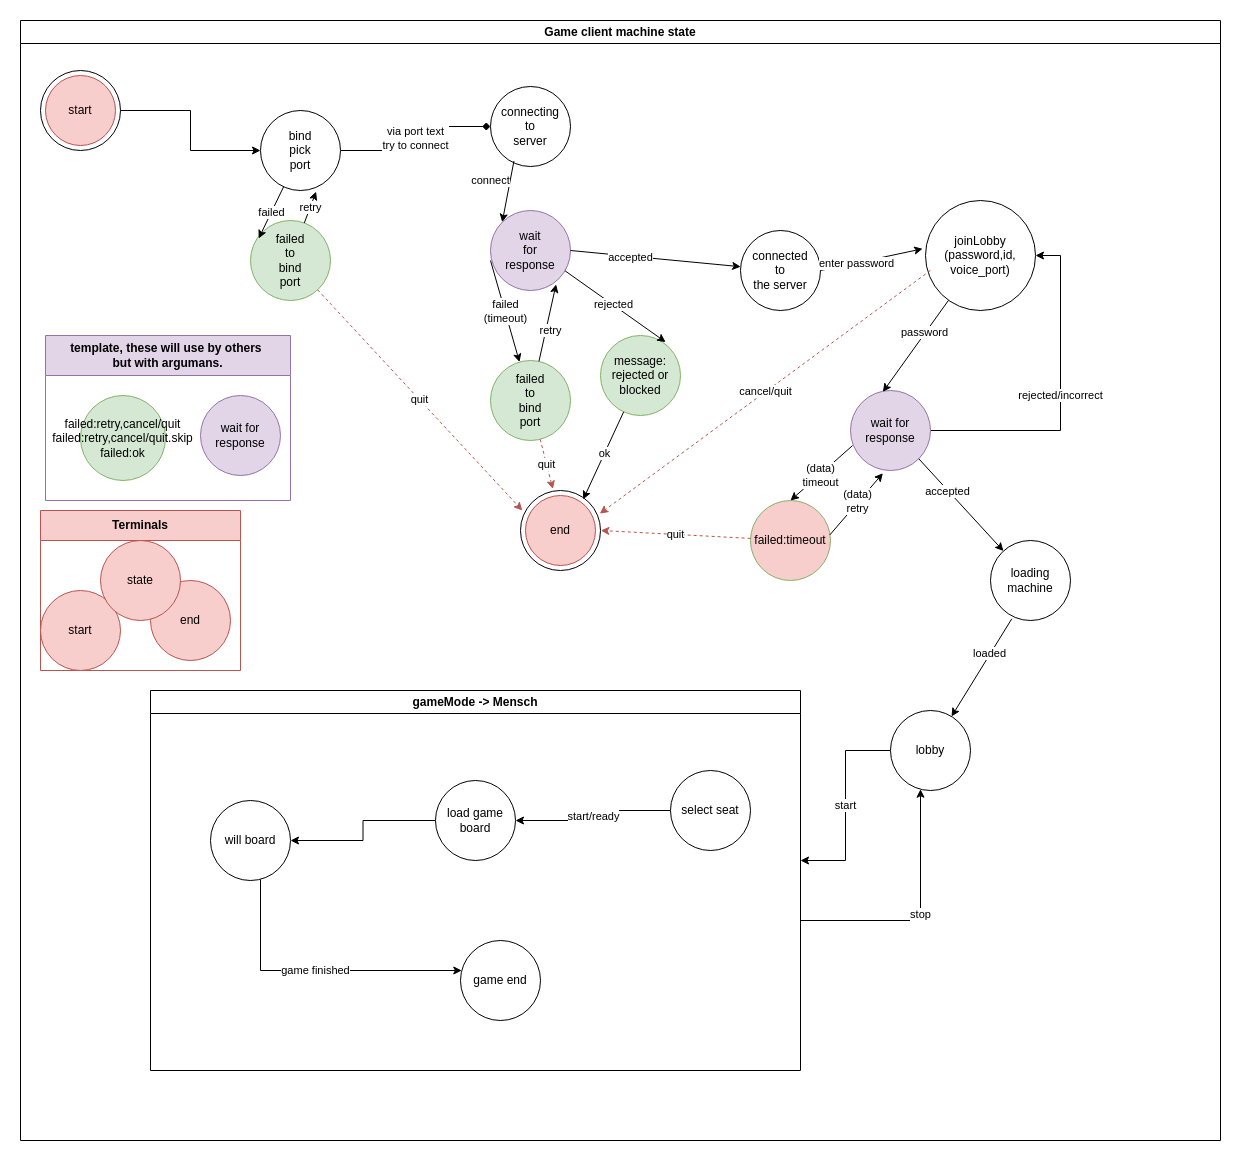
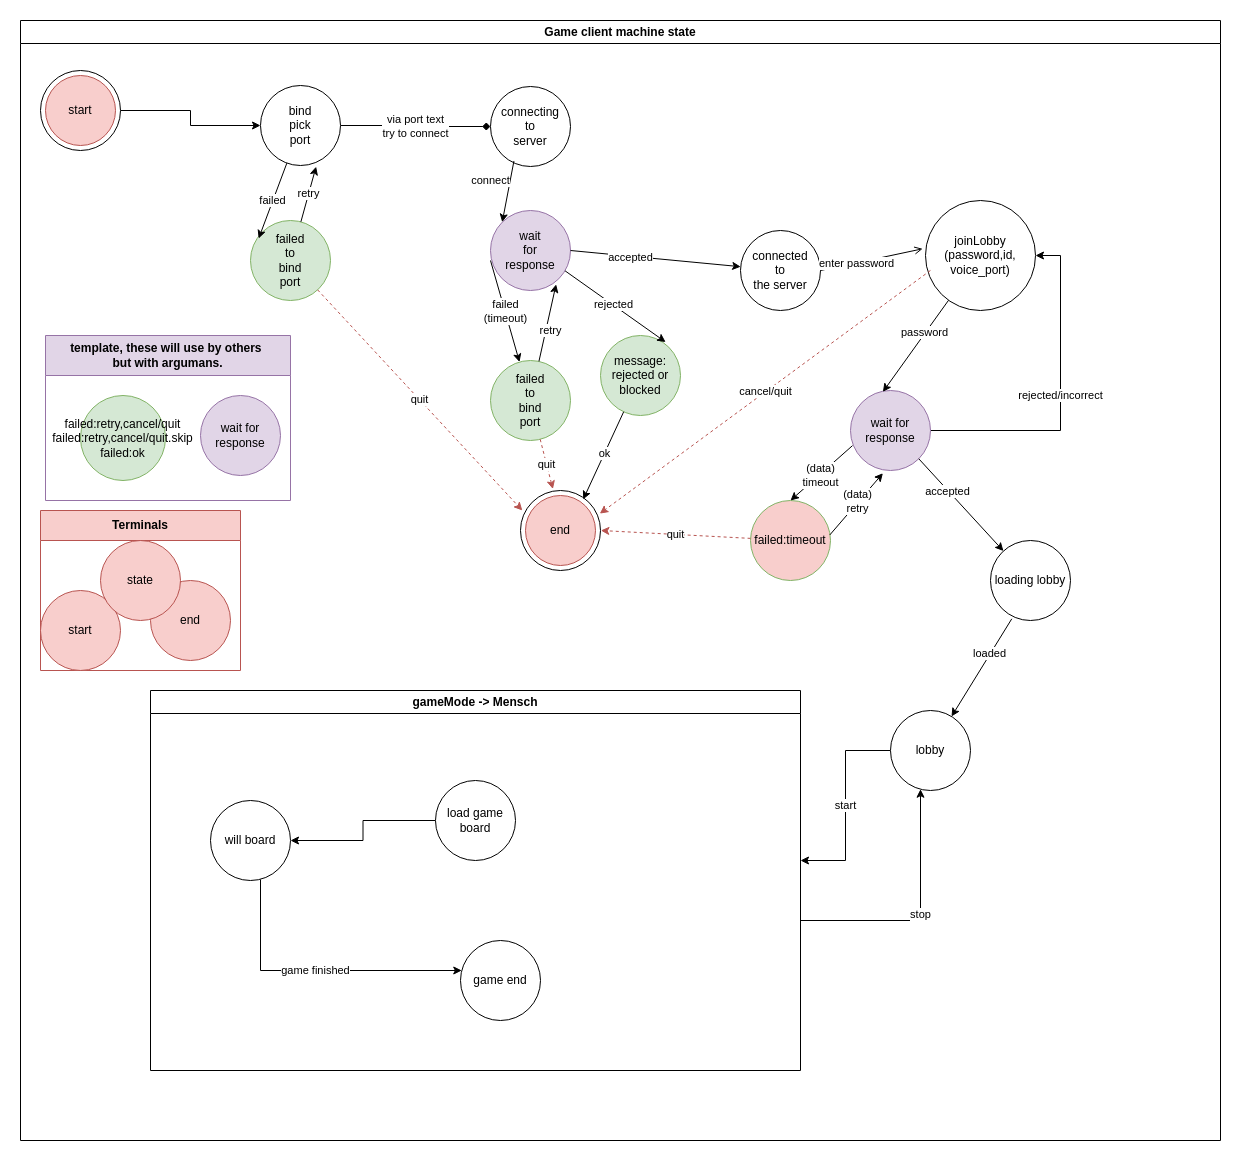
(301, 151) -> (301, 126)
(914, 251) -> (917, 250)
(1031, 581) -> (1031, 581)
(711, 811) -> none
(563, 821) -> none
